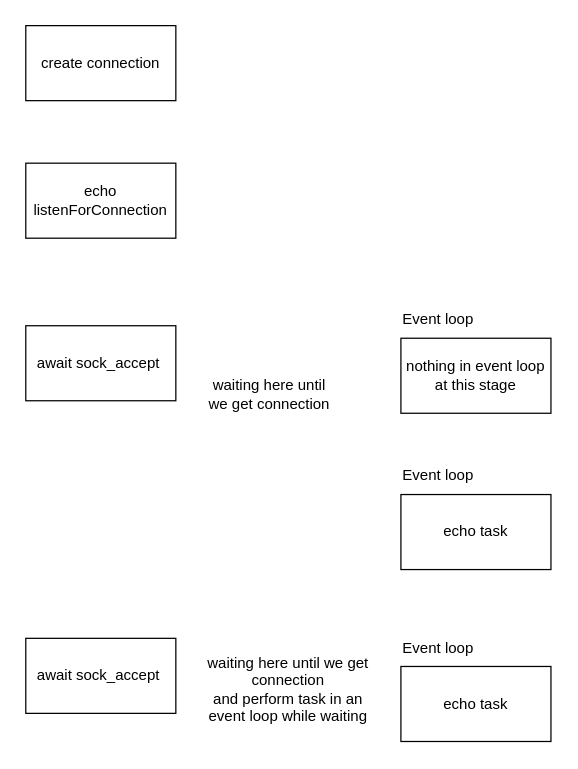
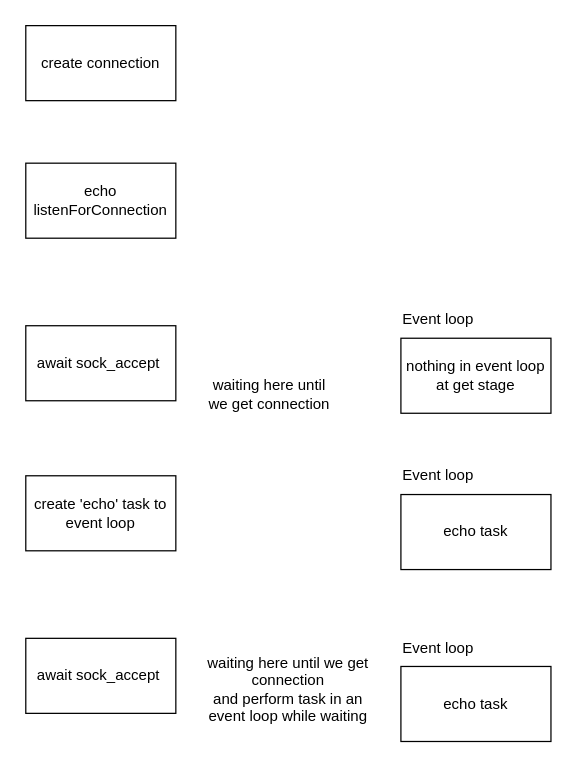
(476, 376) -> (476, 376)
none -> (101, 513)
